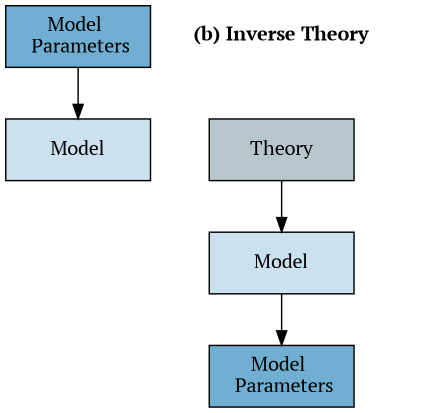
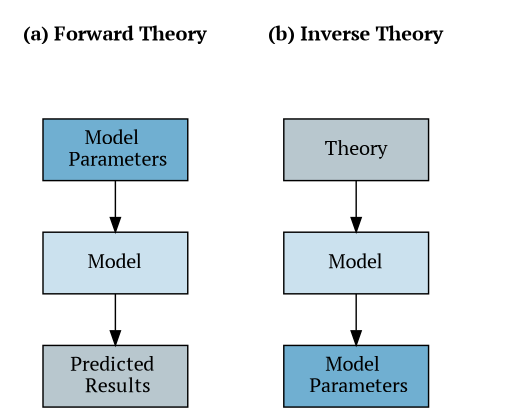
none -> (115, 37)
none -> (115, 376)
